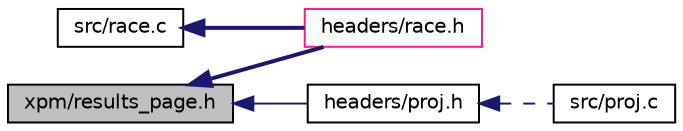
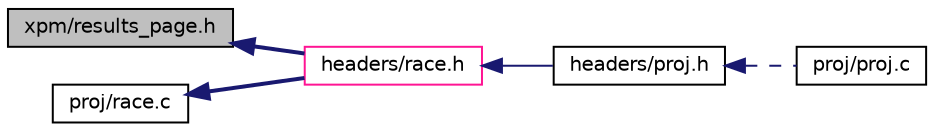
(120, 28) -> (120, 104)
(280, 104) -> (528, 66)
(614, 104) -> (861, 66)
